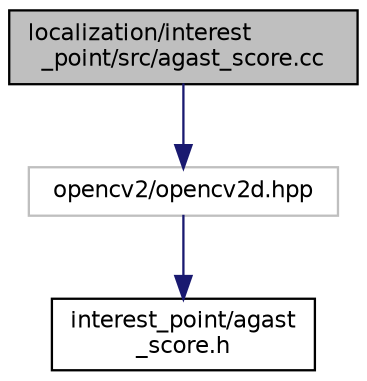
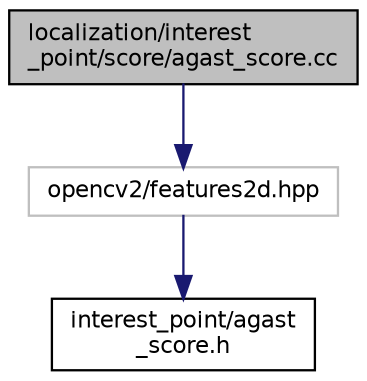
(183, 47) -> (183, 47)
(183, 191) -> (183, 191)
